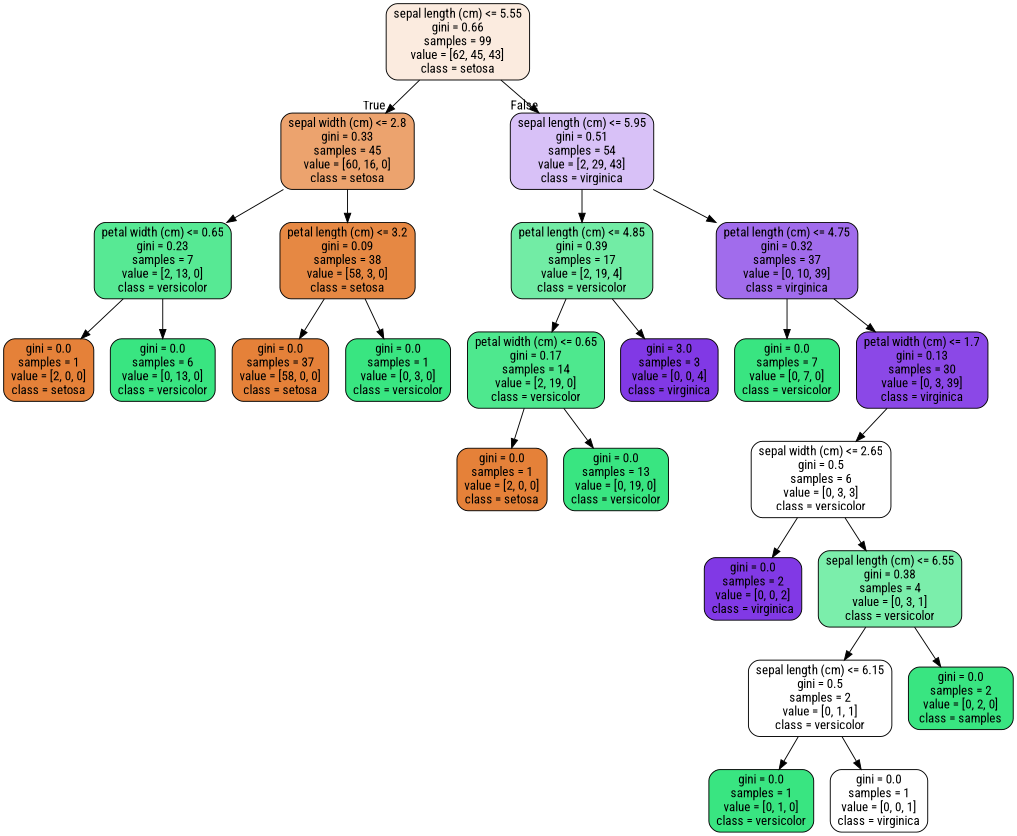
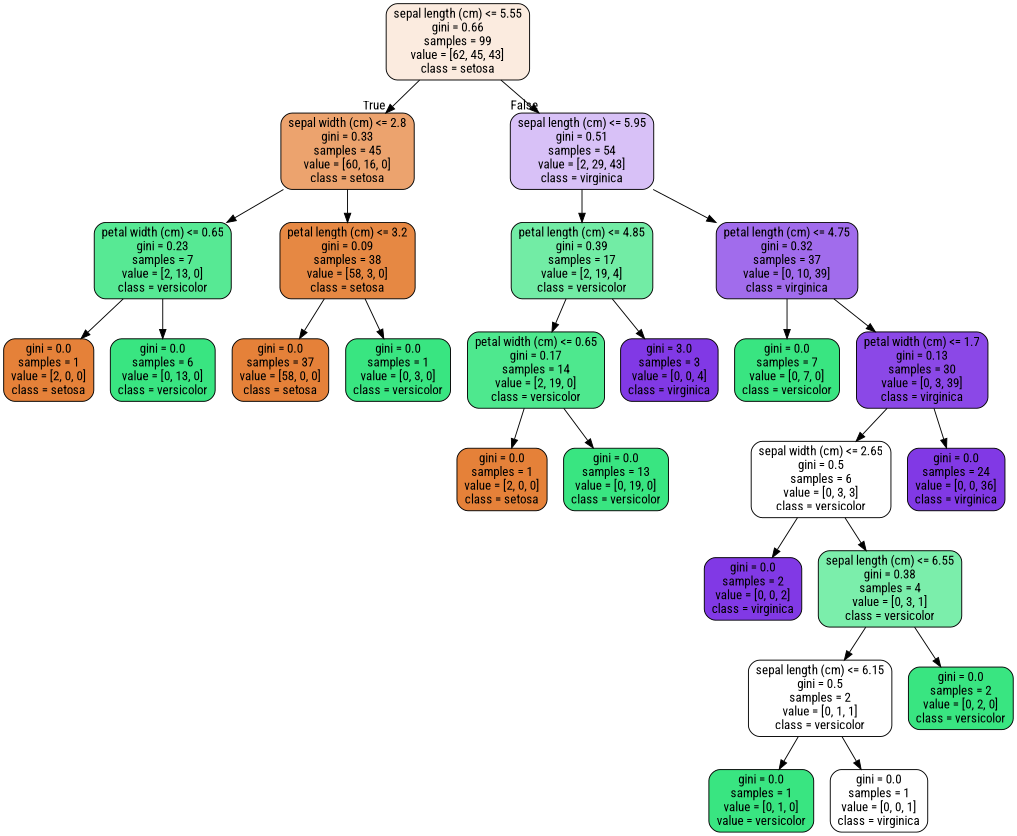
none -> (956, 479)
(961, 698) -> (961, 698)
(761, 801) -> (761, 801)
